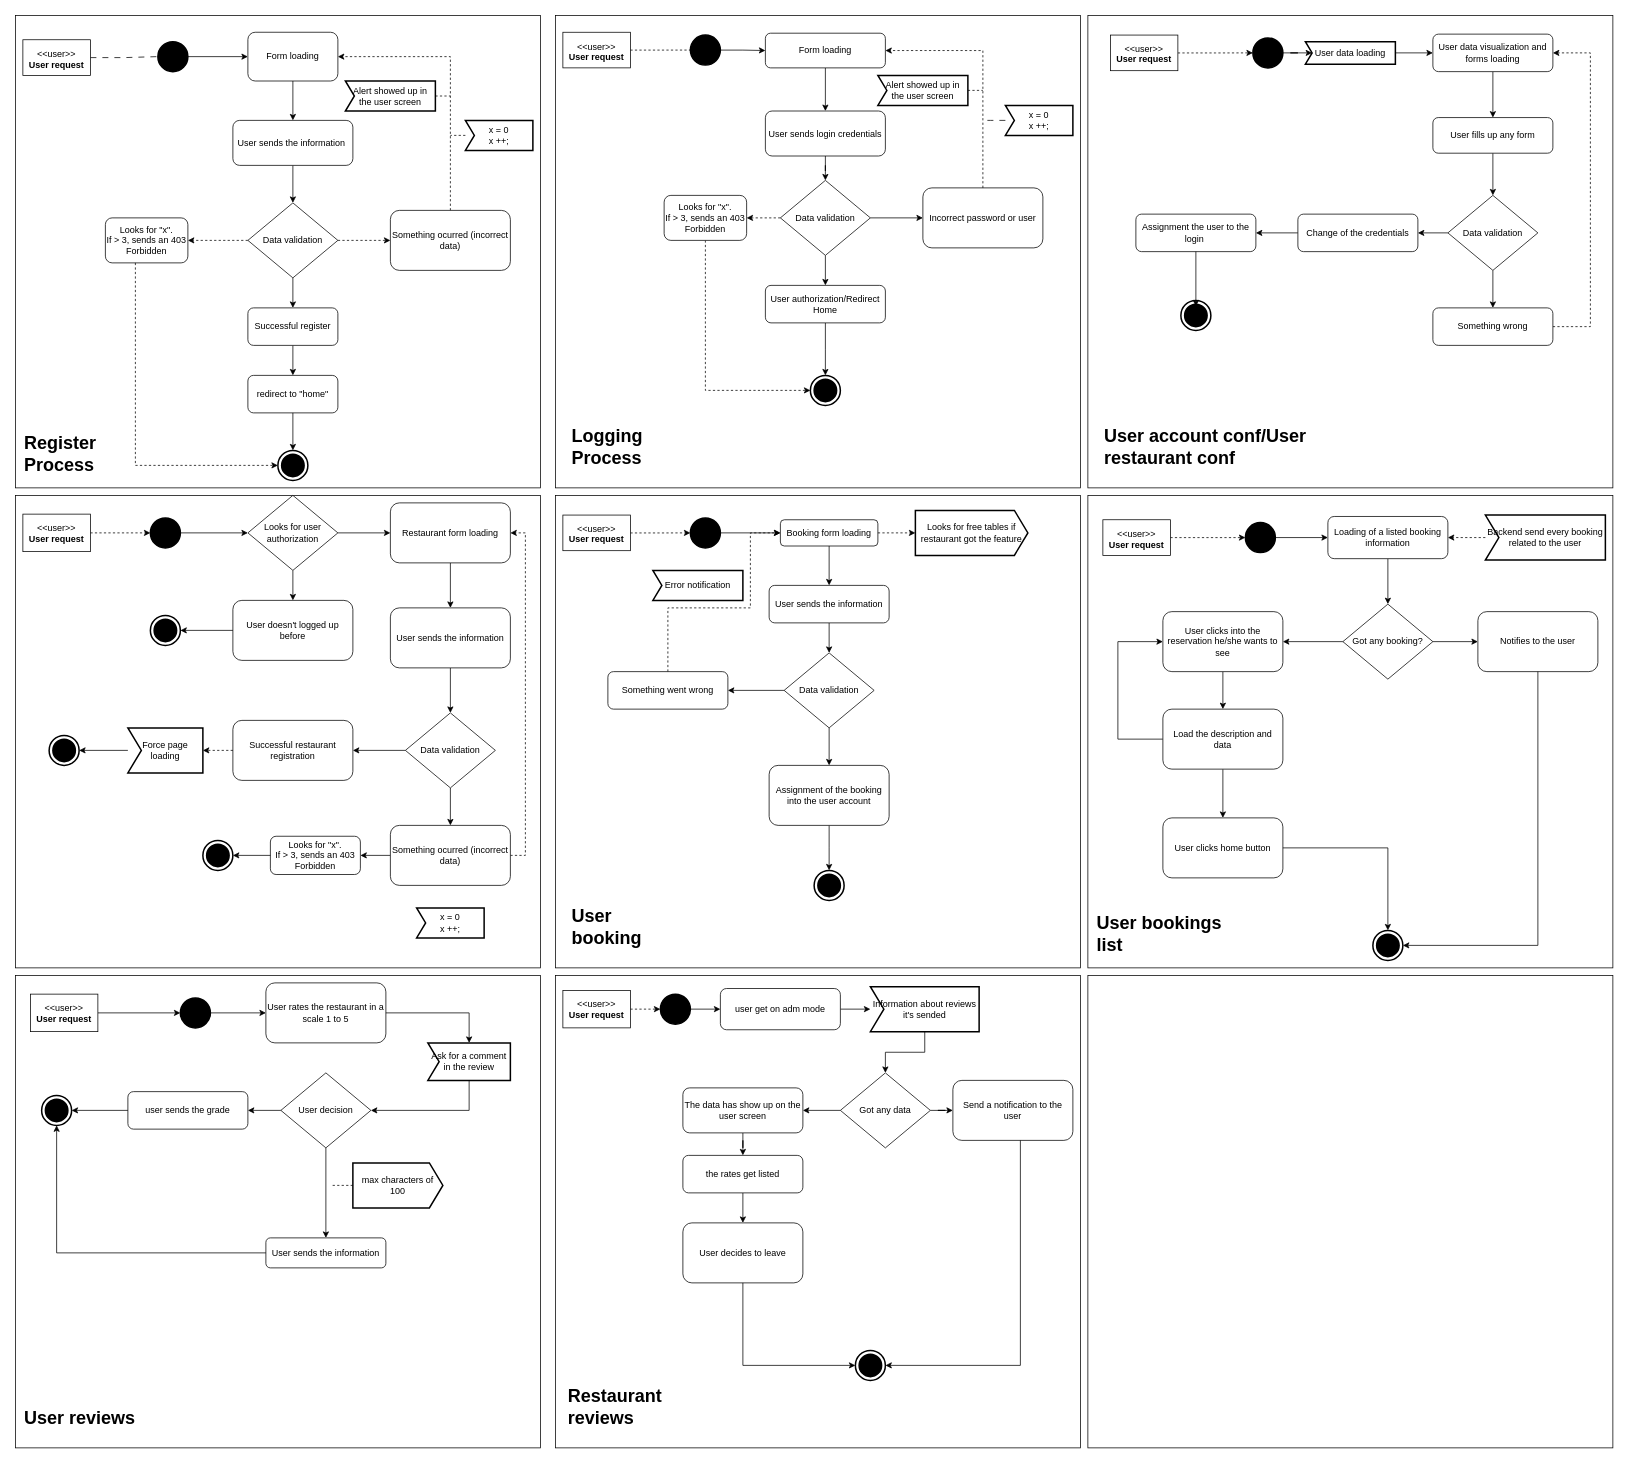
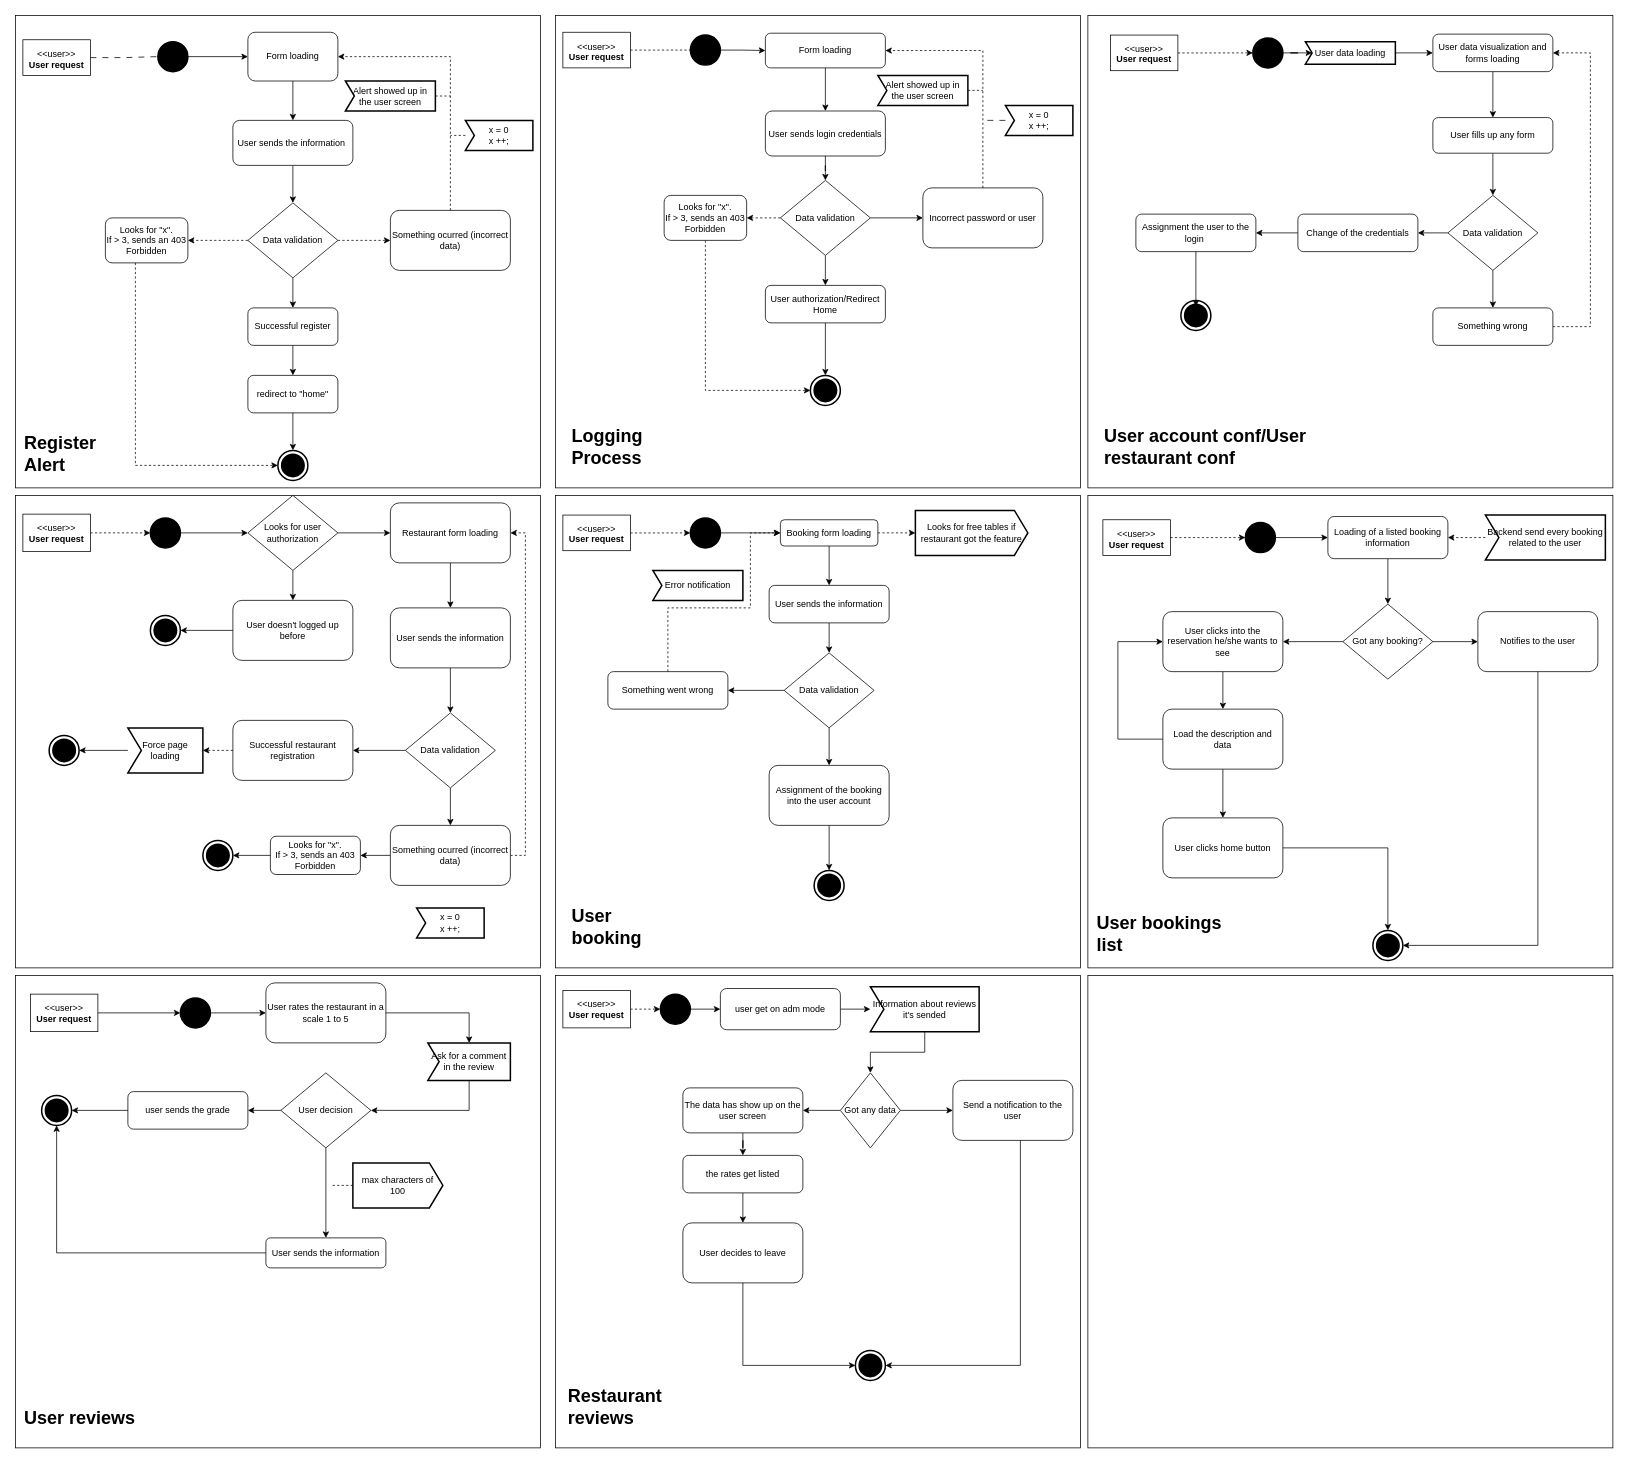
(62, 439) -> (56, 439)
(885, 1110) -> (870, 1110)
